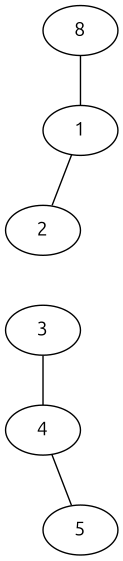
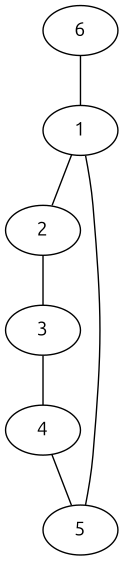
(80, 31) -> (80, 31)
none -> (43, 280)
none -> (100, 330)
